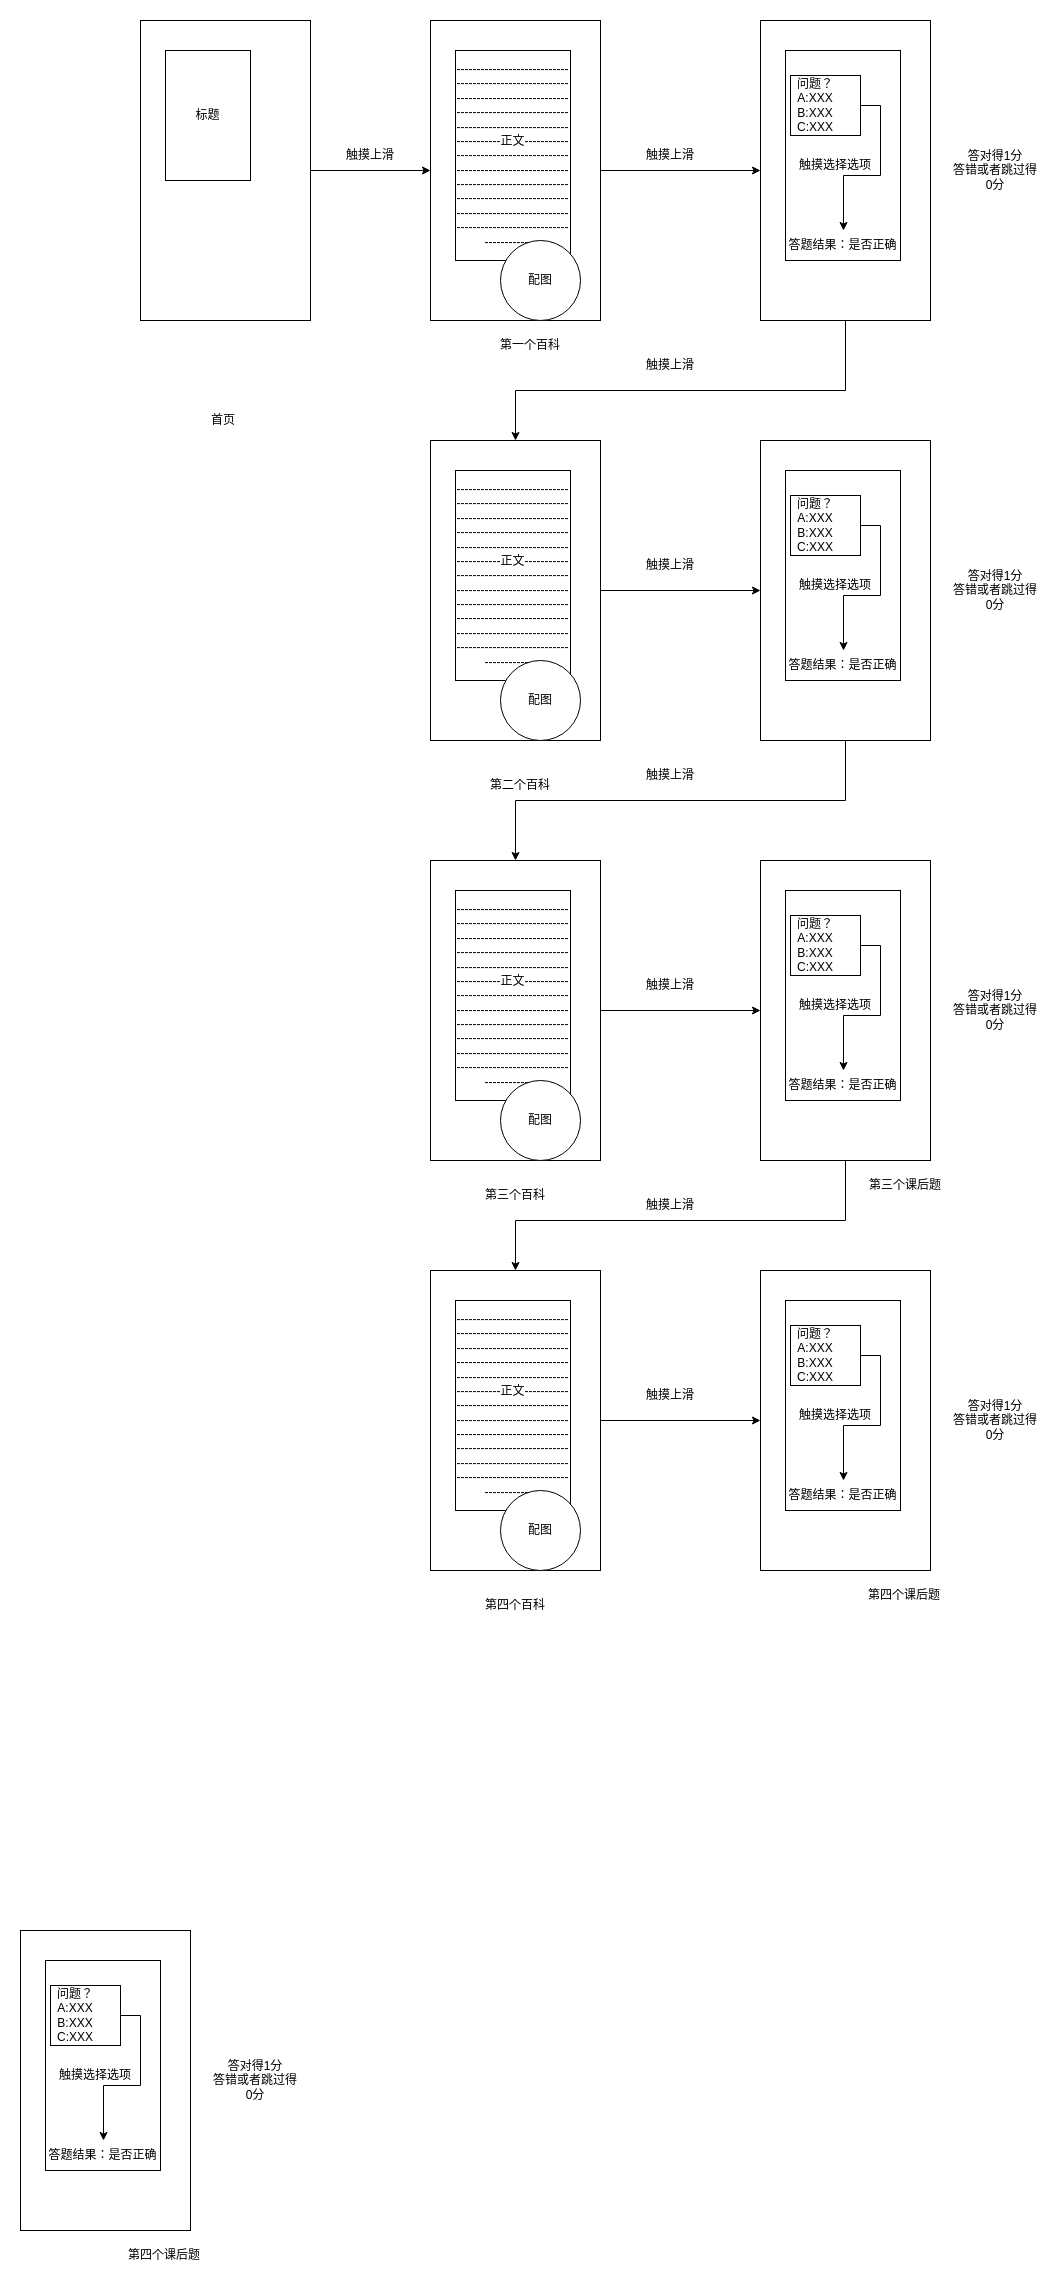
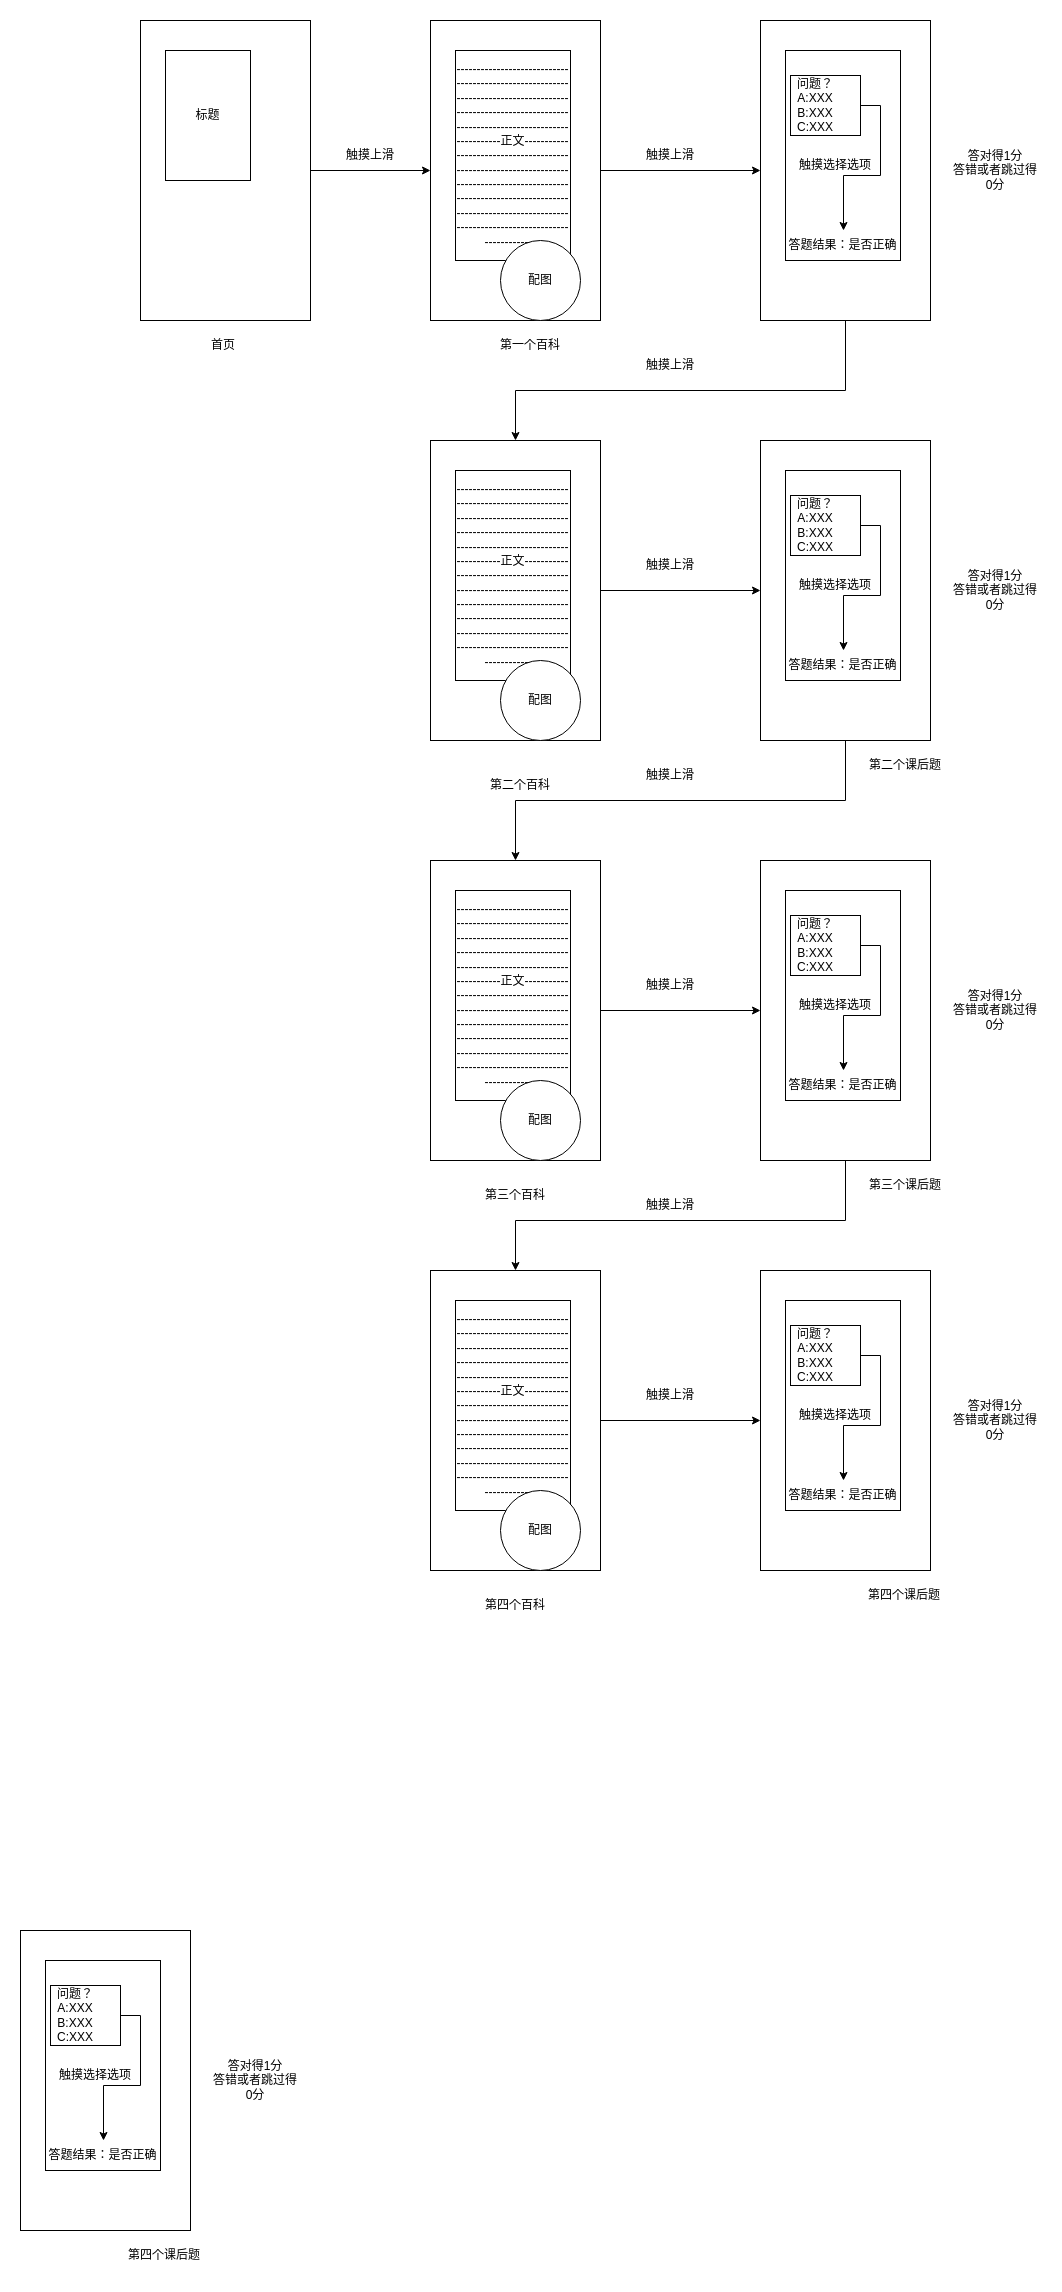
(223, 421) -> (223, 346)
none -> (906, 766)
